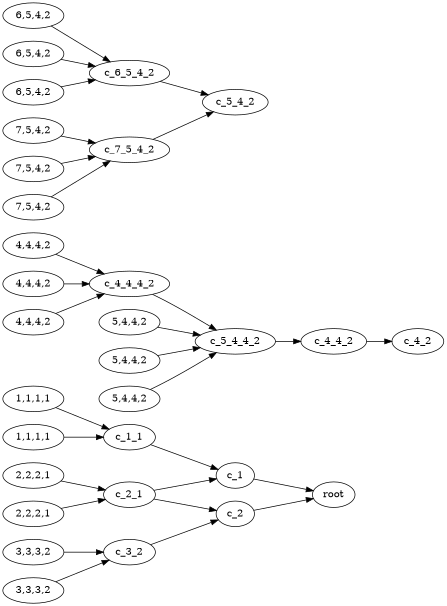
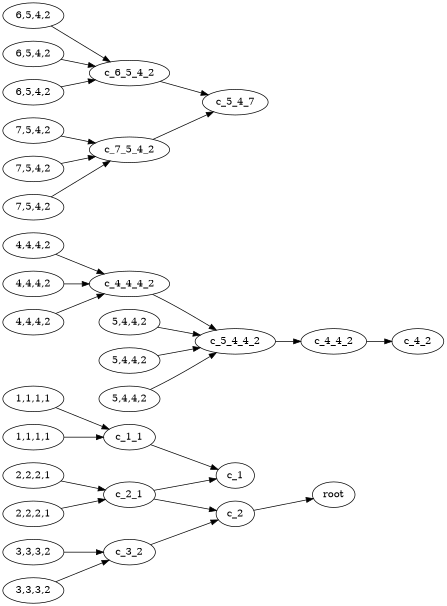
(235, 102) -> (235, 102)
(280, 484) -> none
